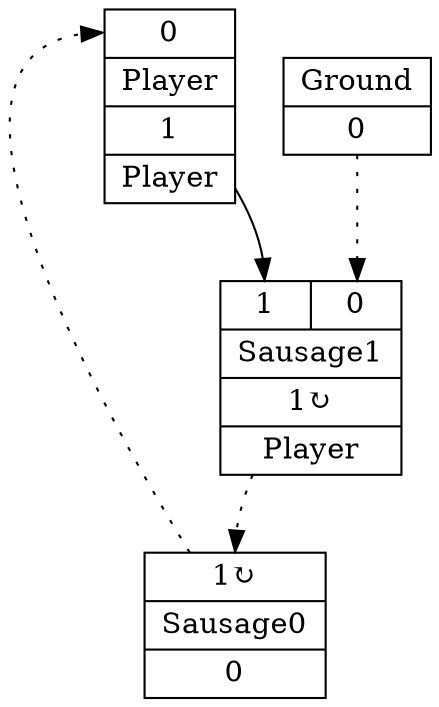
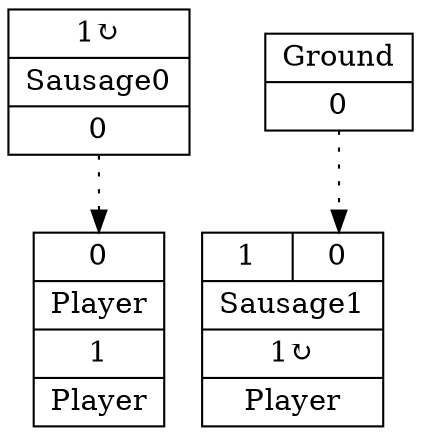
(252, 222) -> none
(243, 502) -> none
